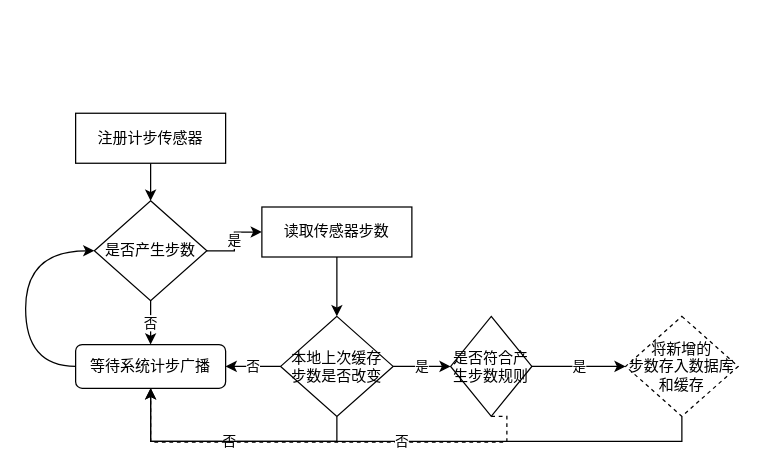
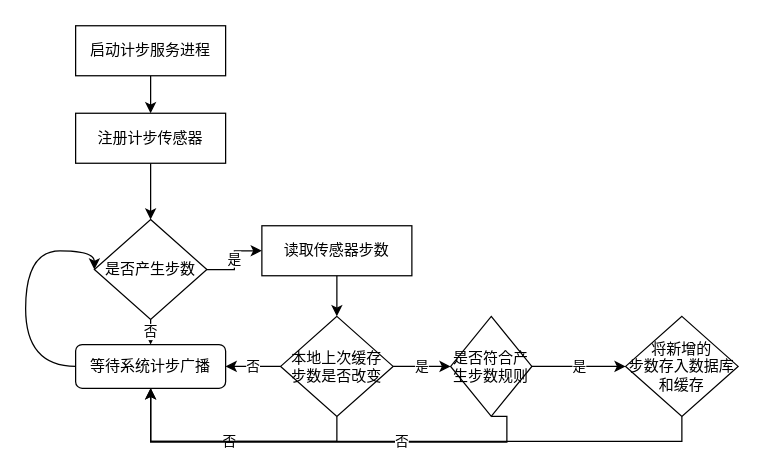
none -> (151, 51)
none -> (151, 90)
(337, 232) -> (337, 251)
(151, 251) -> (151, 269)
(682, 366) -> (682, 366)
(507, 420) -> (507, 420)
